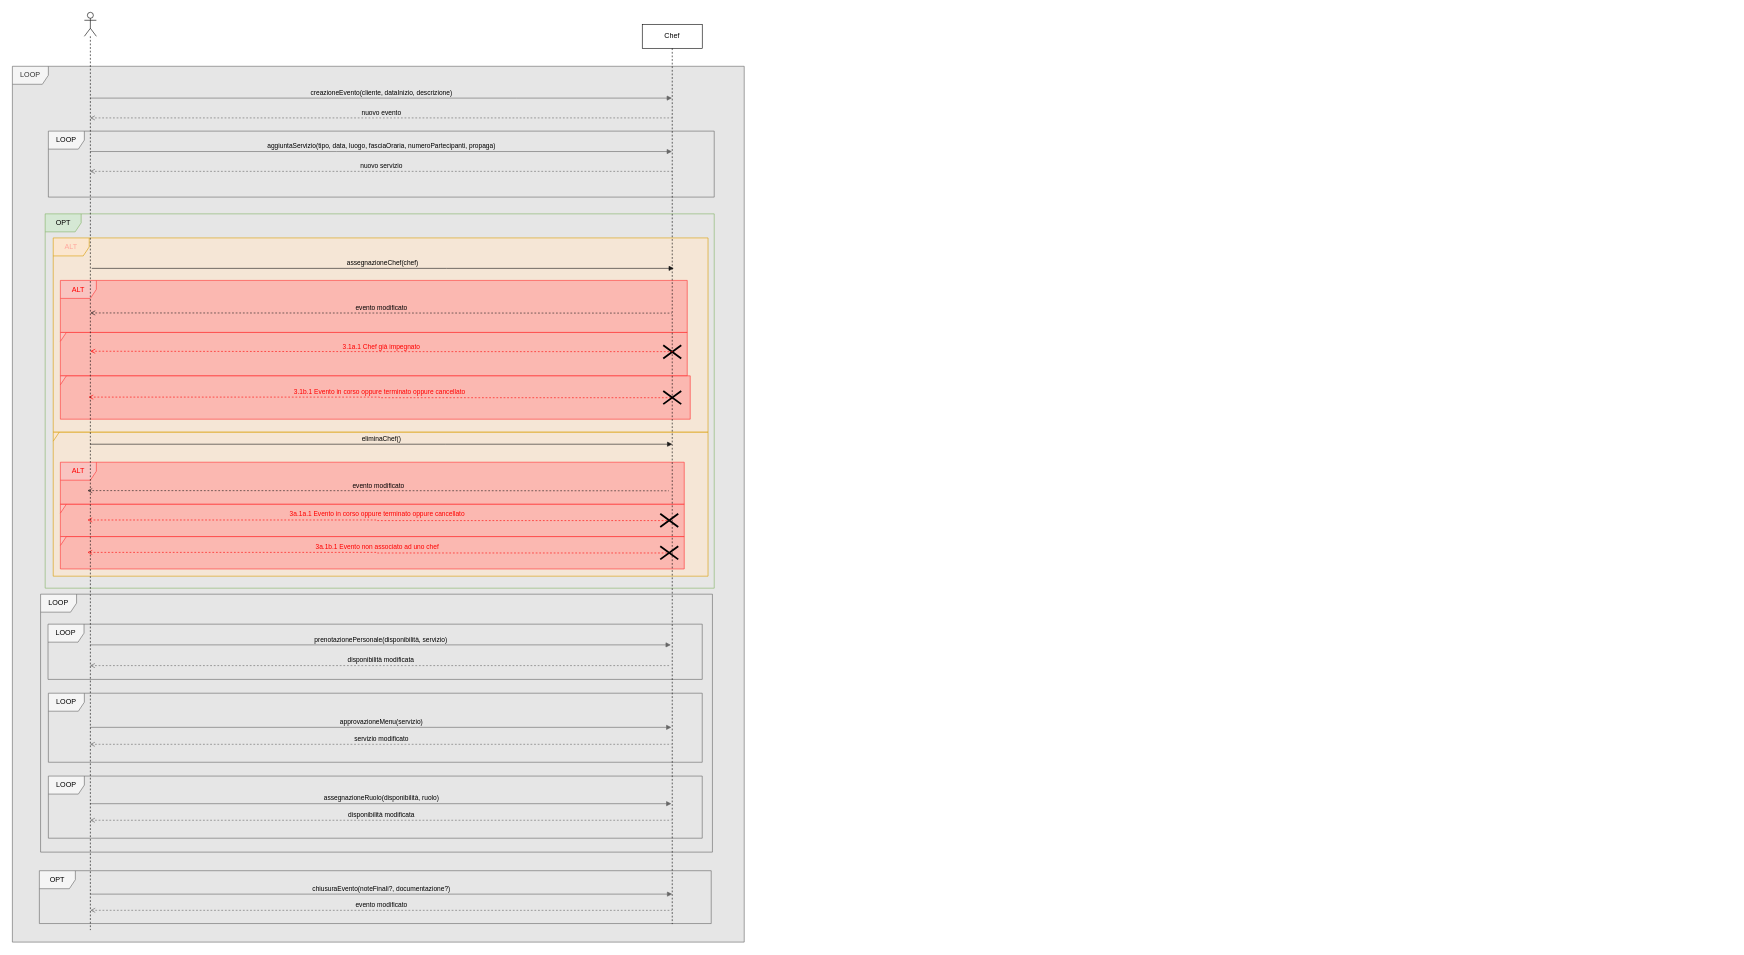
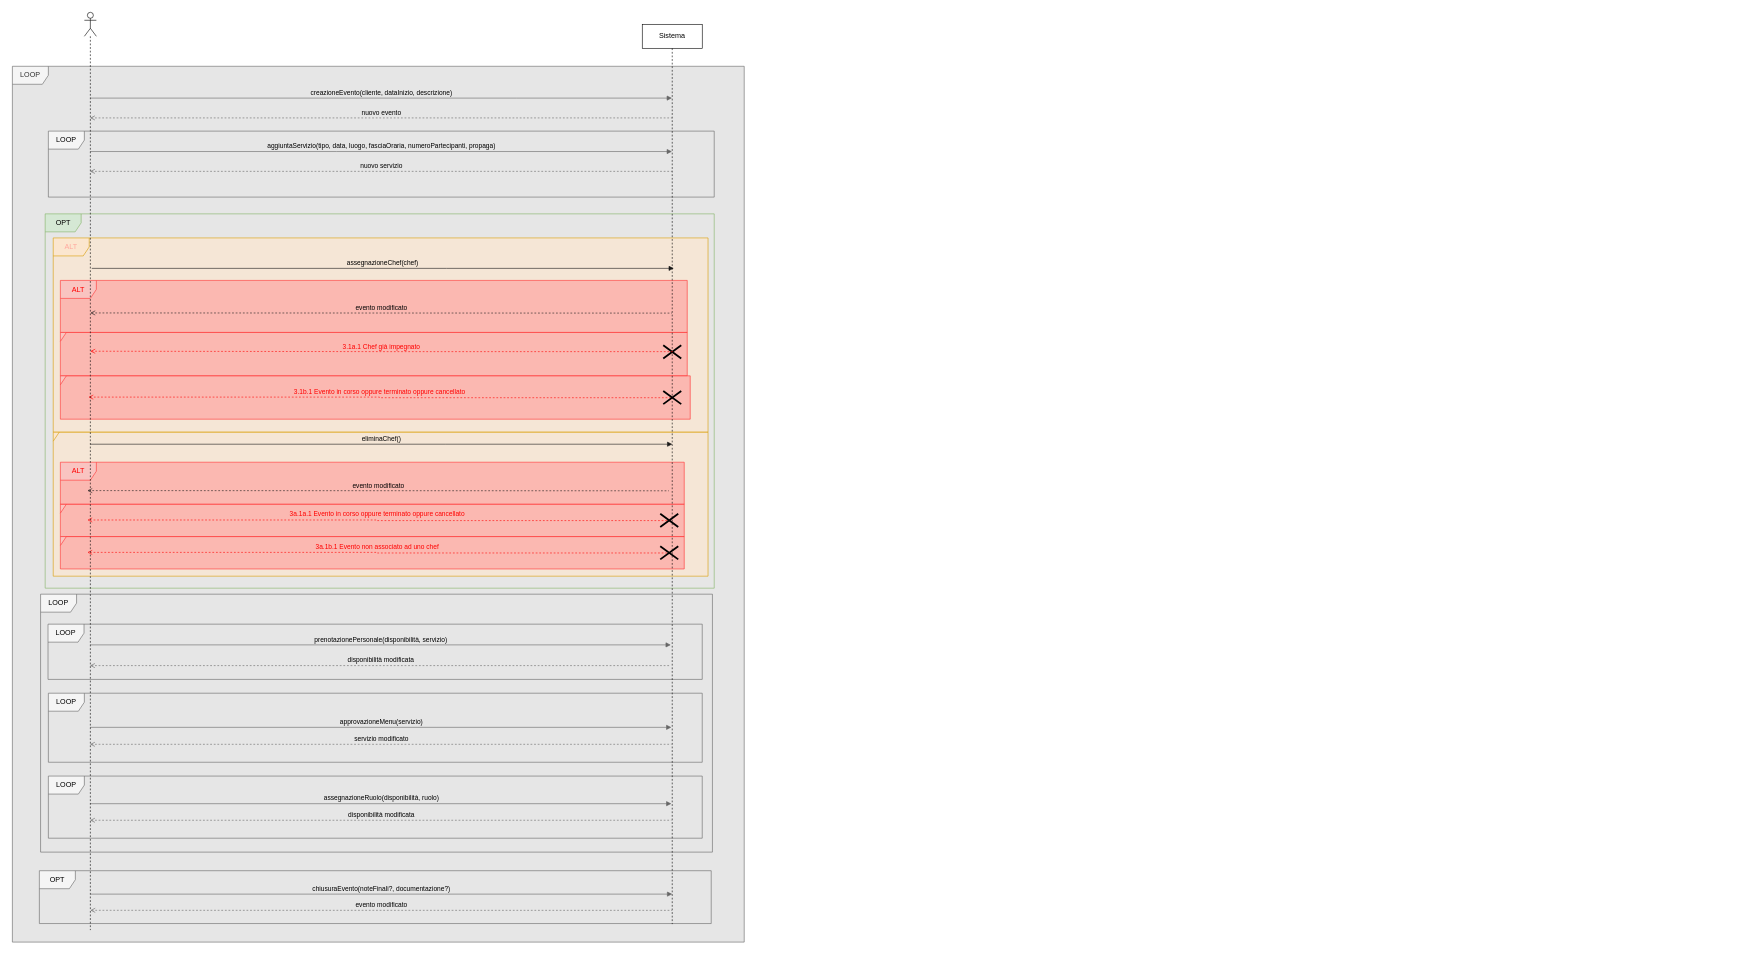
(672, 36) -> (672, 36)
